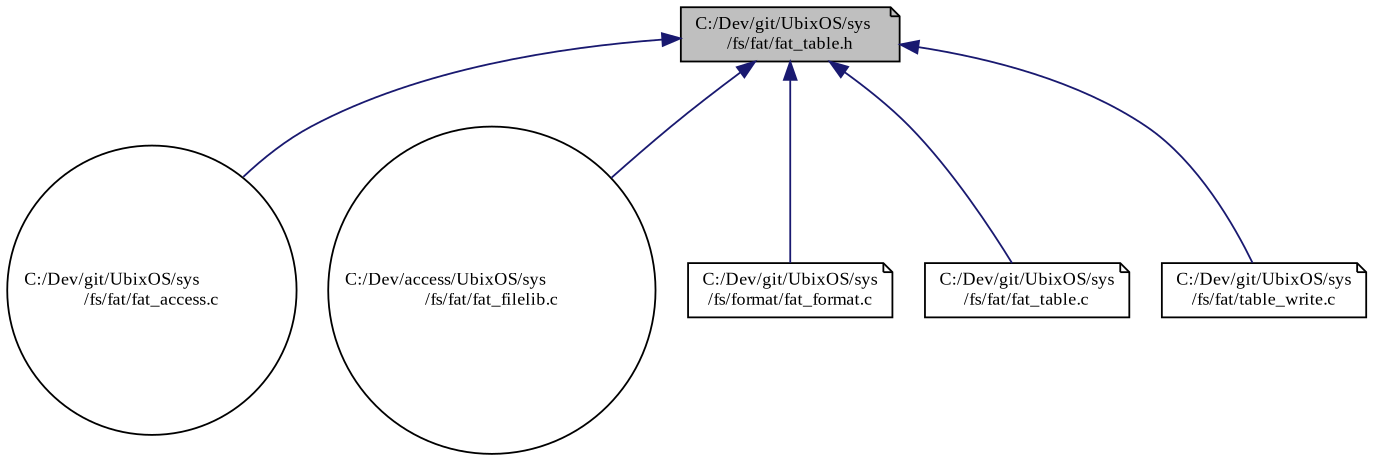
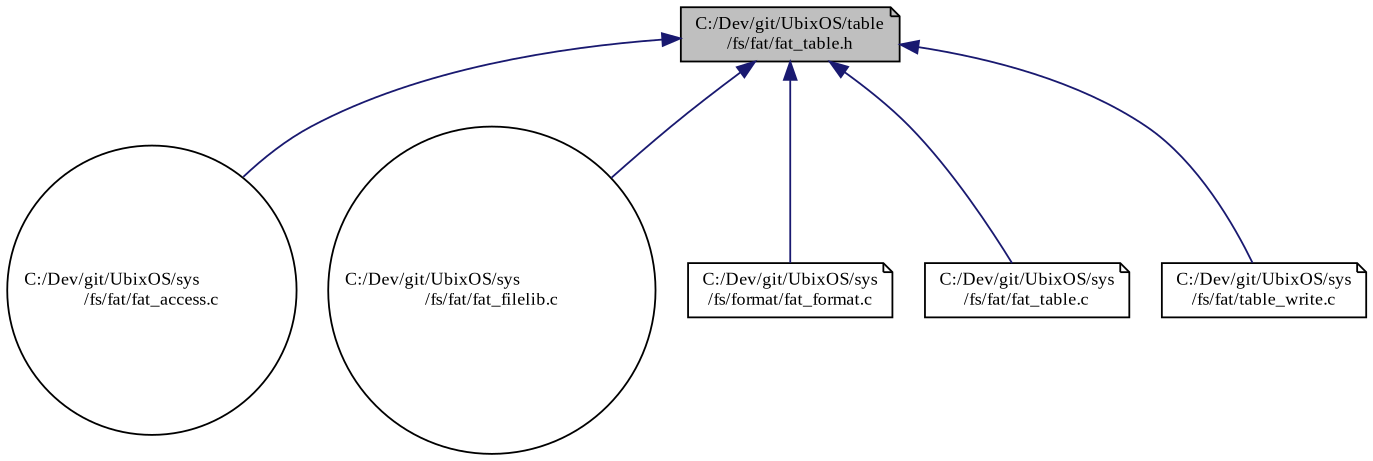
(790, 34) -> (790, 34)
(492, 290) -> (492, 290)
